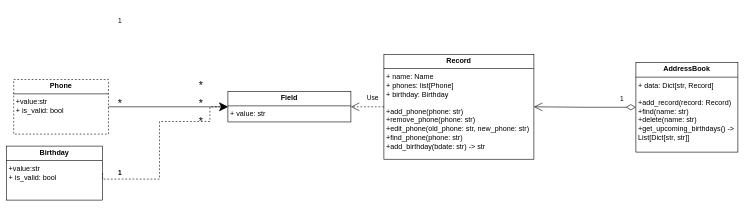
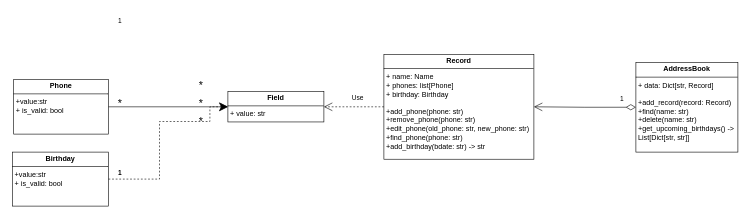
(61, 107) -> (61, 107)
(289, 107) -> (276, 107)
(54, 173) -> (60, 179)
